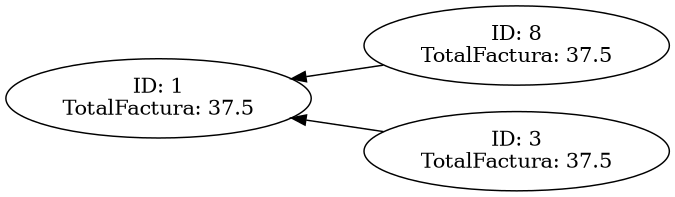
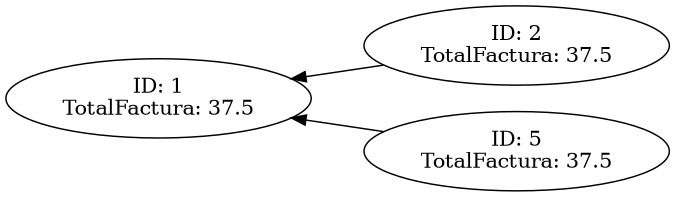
(517, 46) -> (517, 46)
(517, 151) -> (517, 151)
